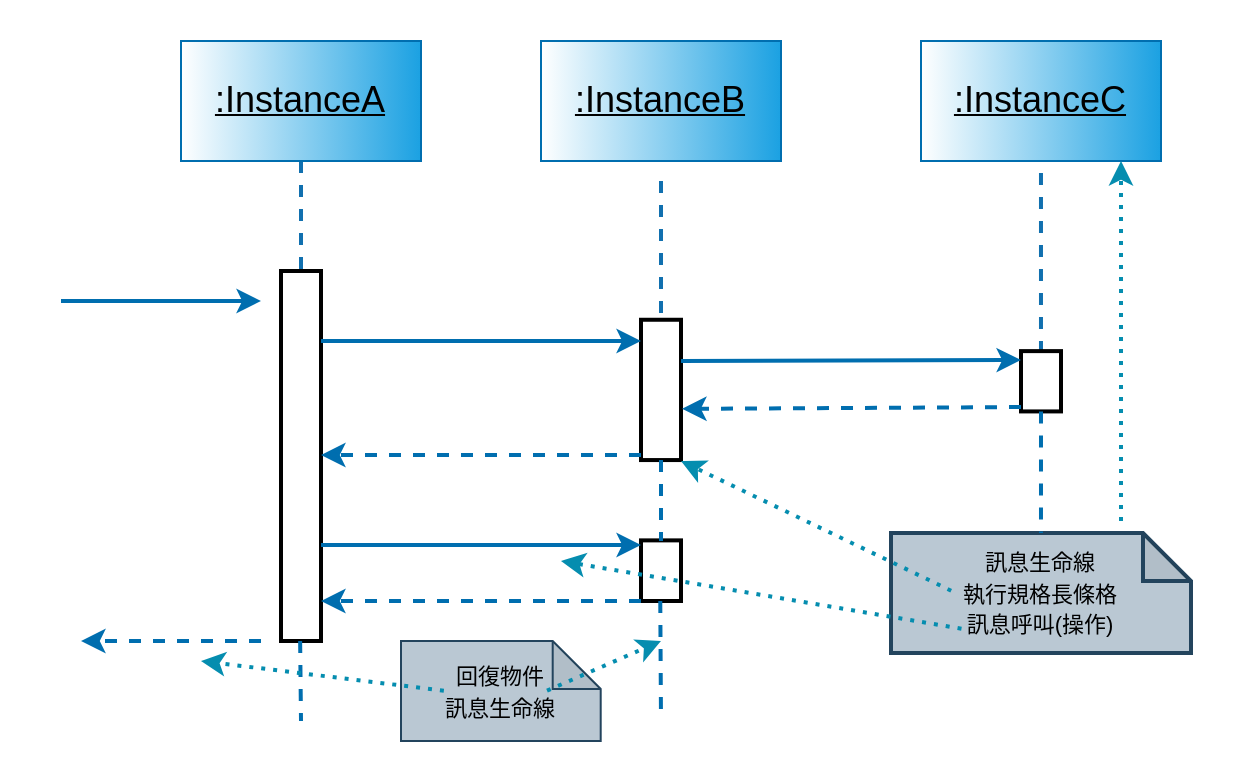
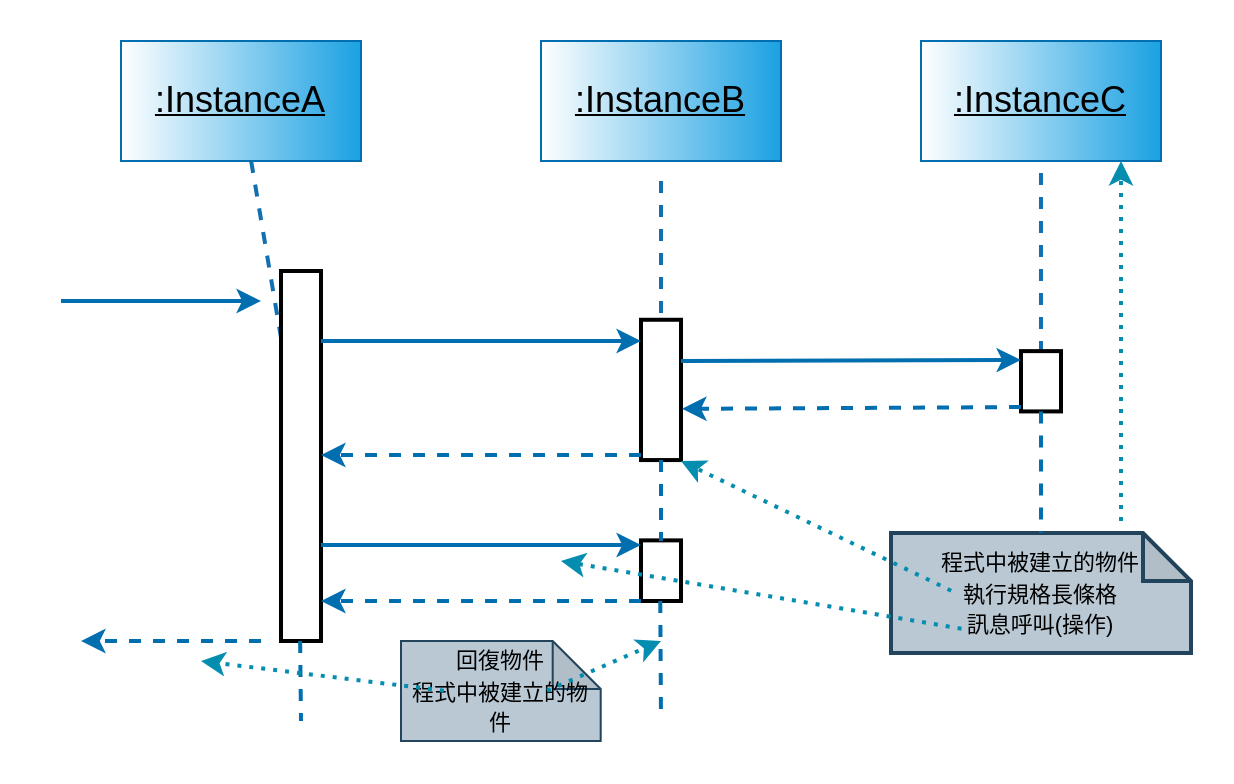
(301, 101) -> (241, 101)
(1041, 593) -> (1041, 593)
(501, 691) -> (501, 691)
